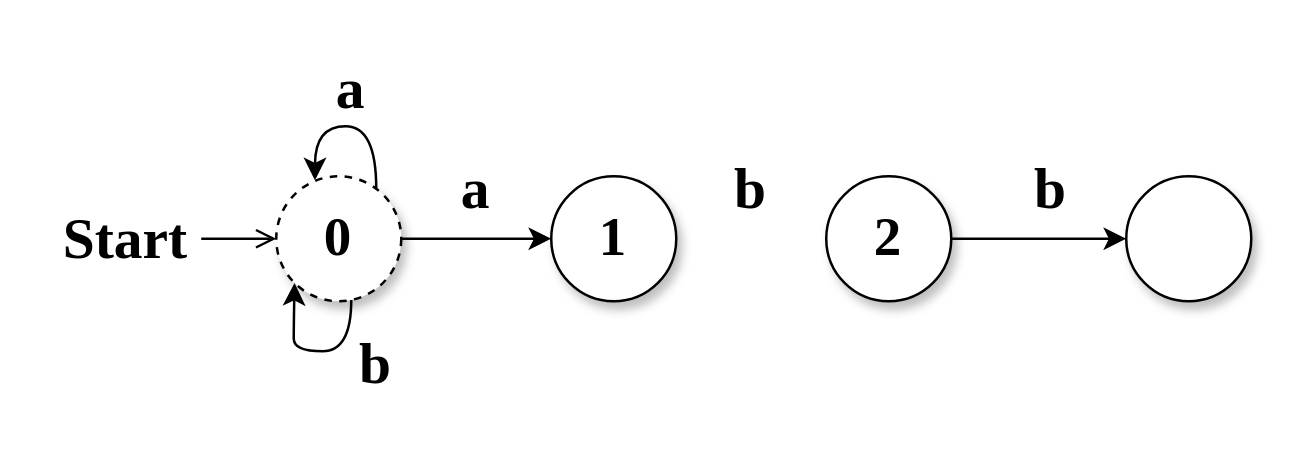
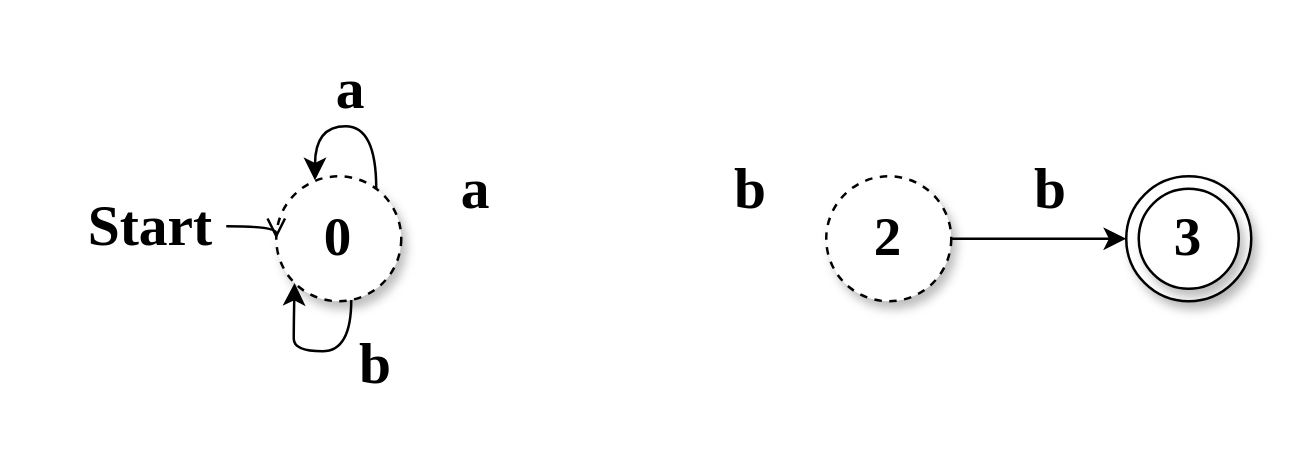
(126, 239) -> (151, 226)
(469, 239) -> none
(614, 239) -> none
(889, 239) -> (889, 239)
none -> (1189, 239)
